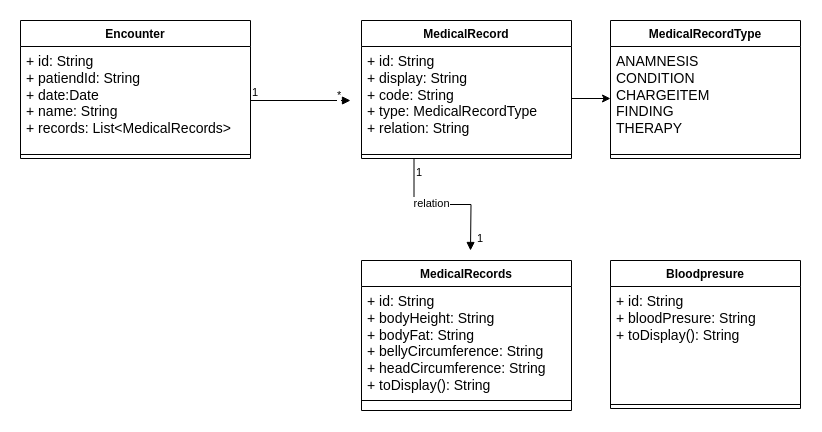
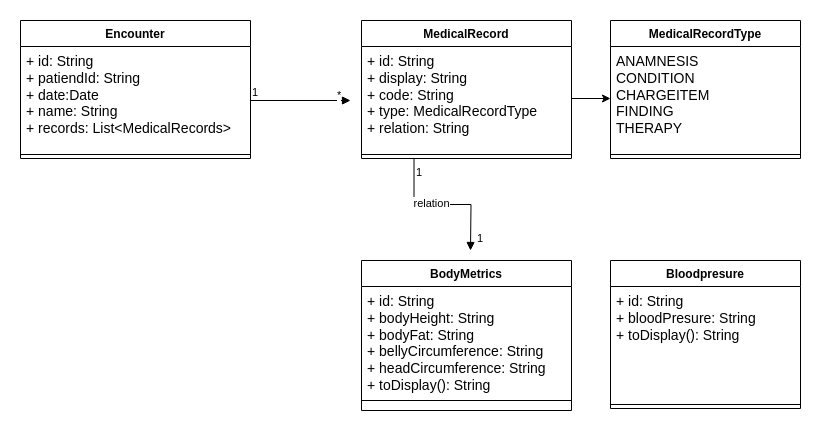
(467, 275) -> (467, 275)
